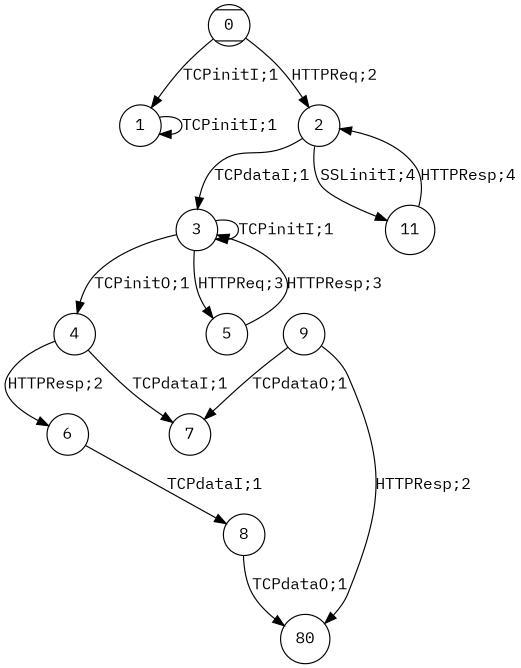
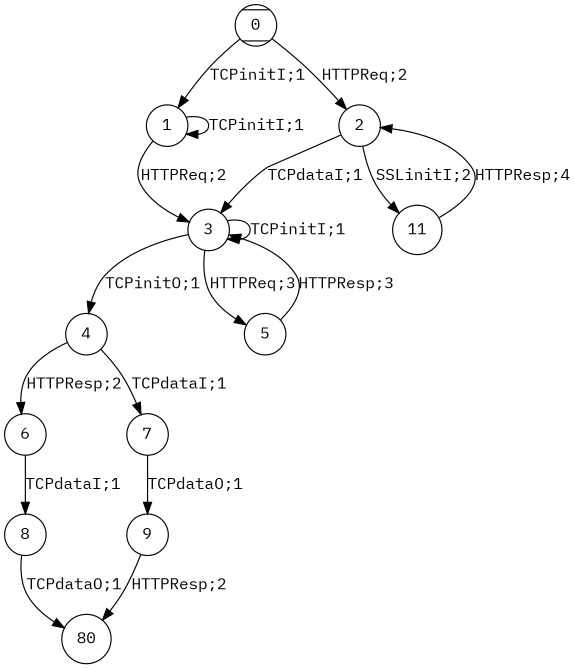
(368, 176) -> (424, 176)
none -> (141, 186)
(249, 378) -> (148, 479)
